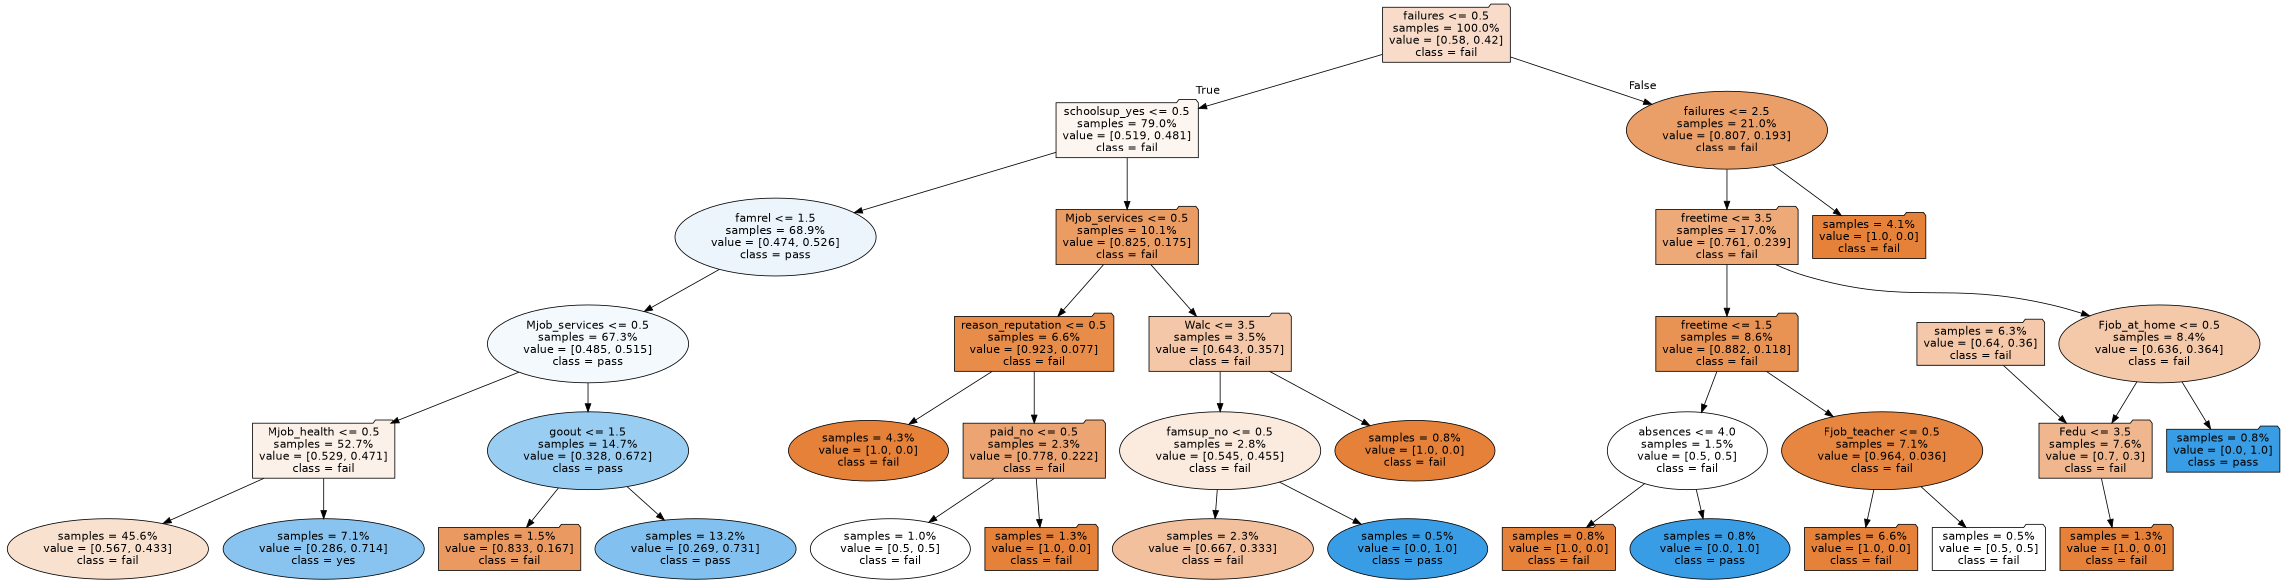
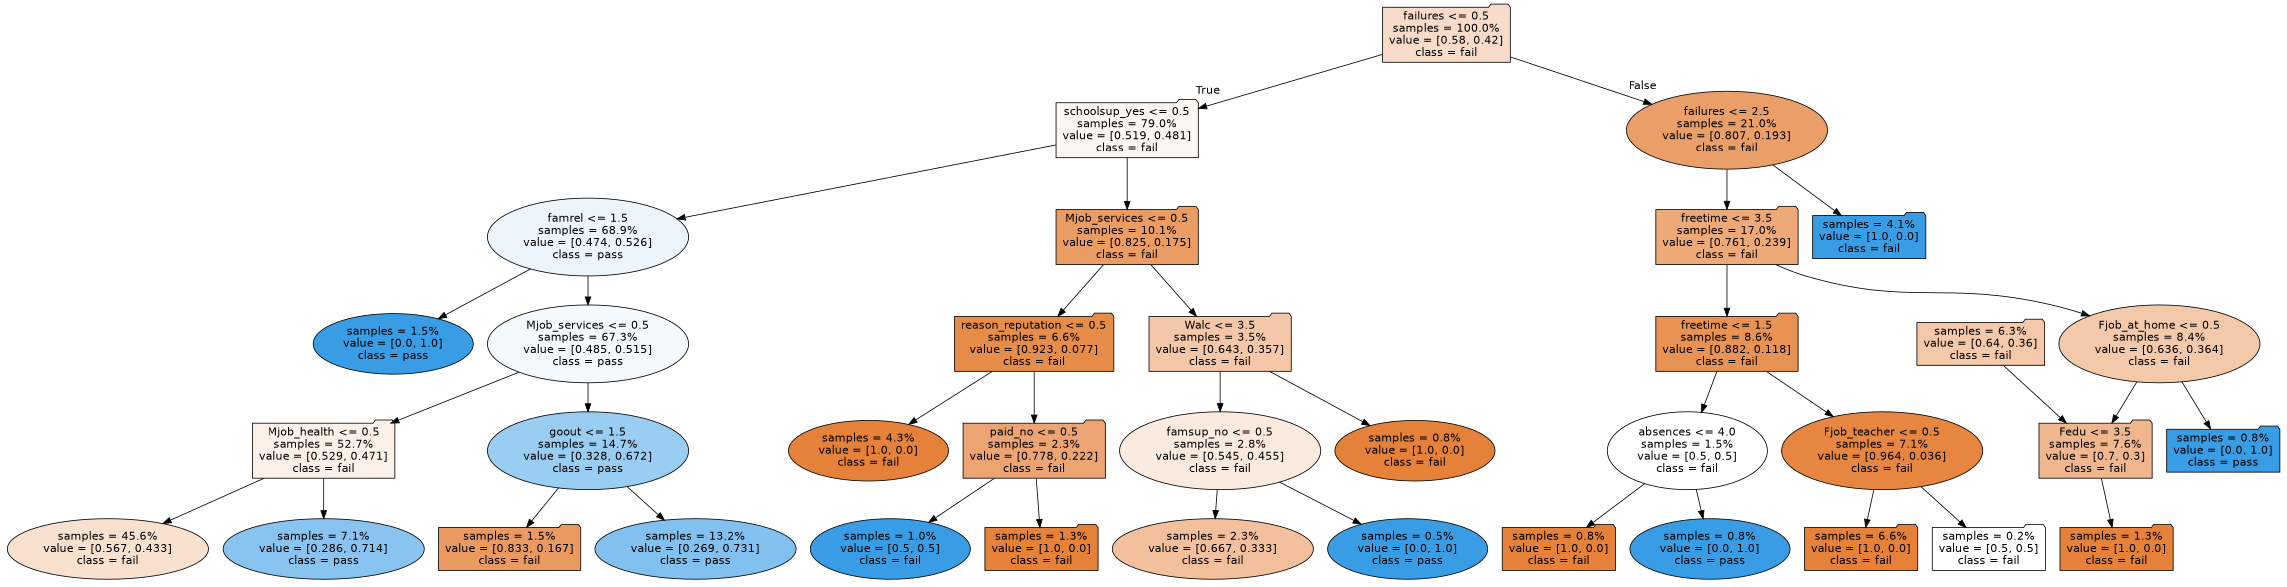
(1869, 237) -> (1869, 237)
none -> (393, 344)
(324, 549) -> (324, 549)
(890, 549) -> (890, 549)
(1989, 549) -> (1989, 549)
